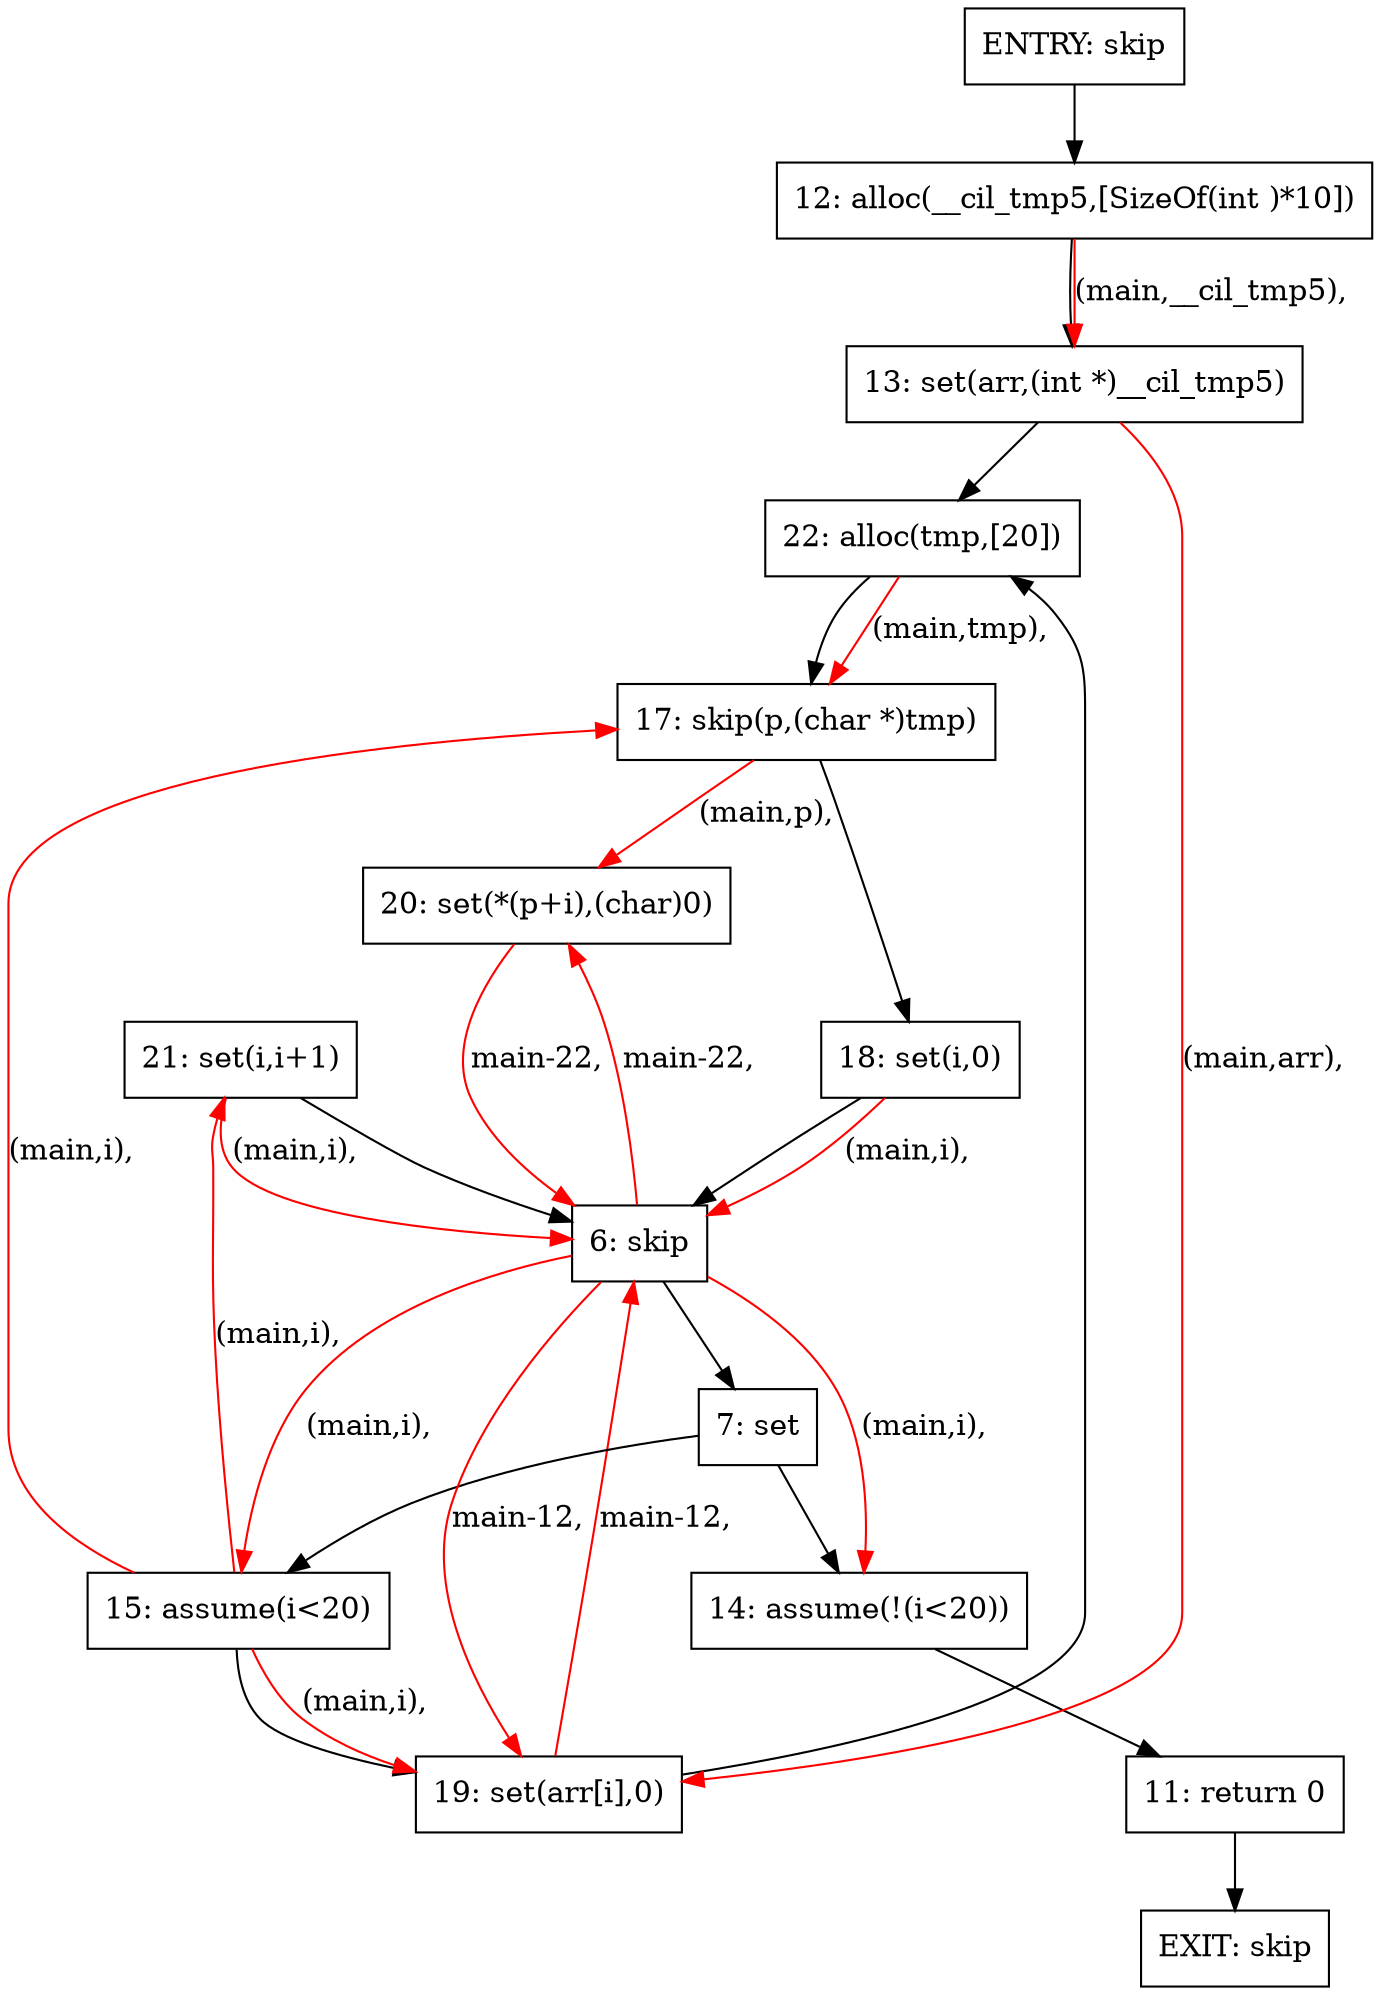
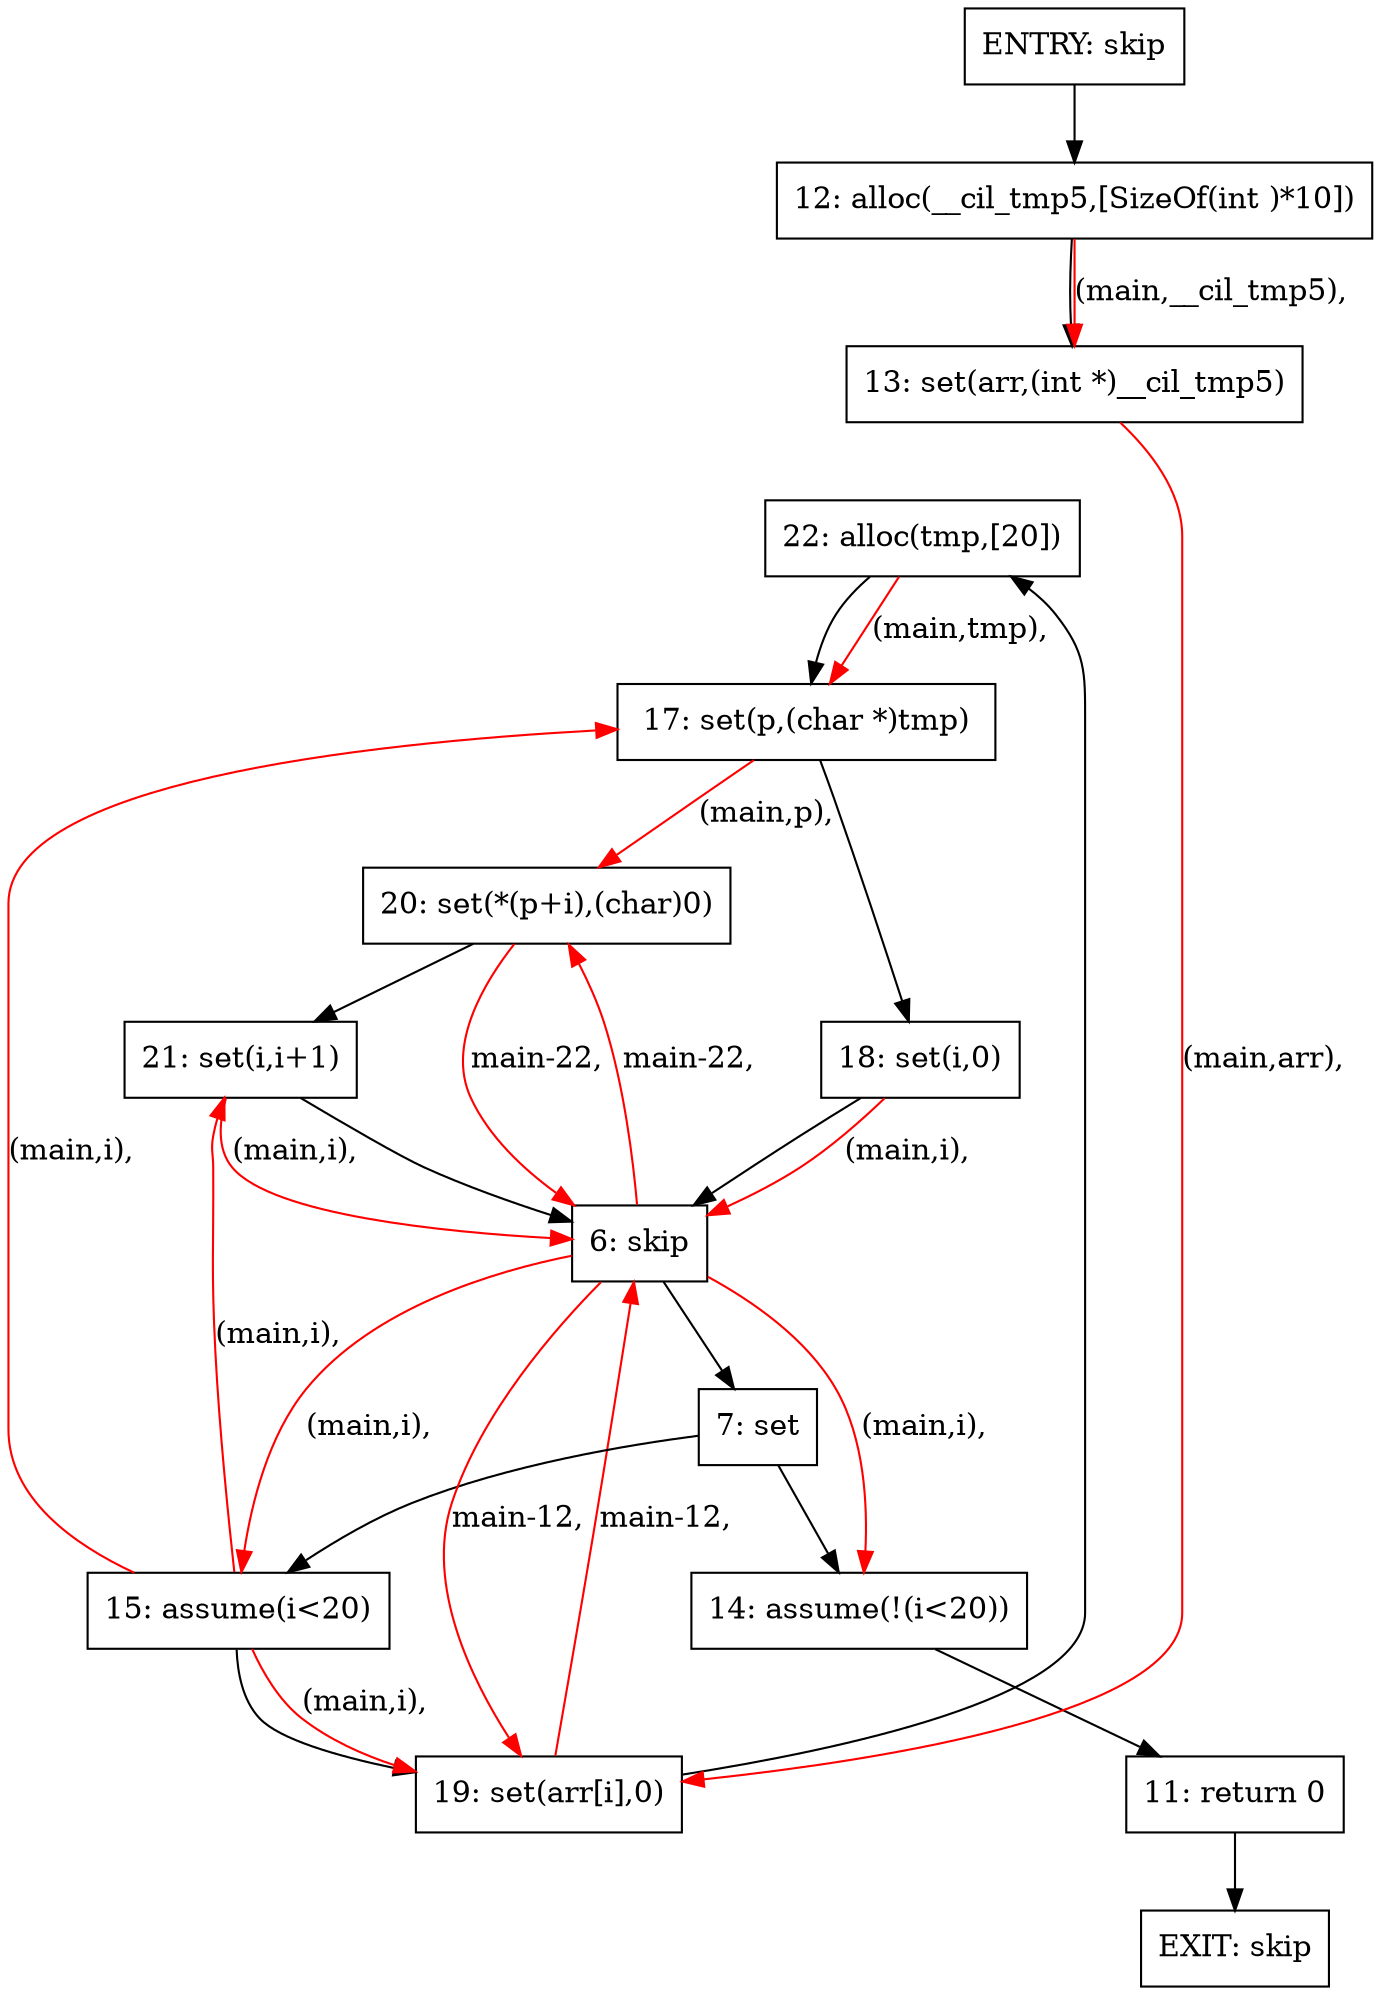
(1006, 454) -> none
(806, 722) -> (806, 722)
none -> (404, 978)
